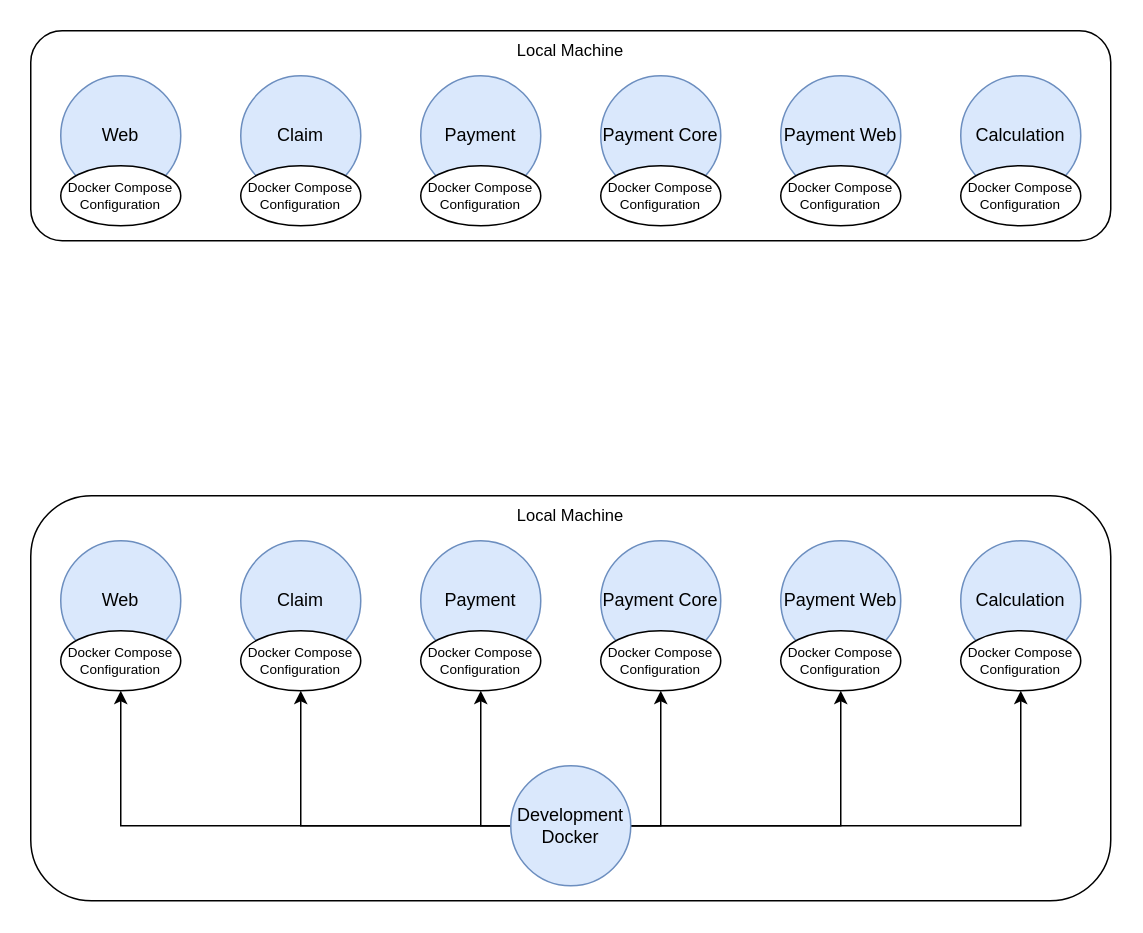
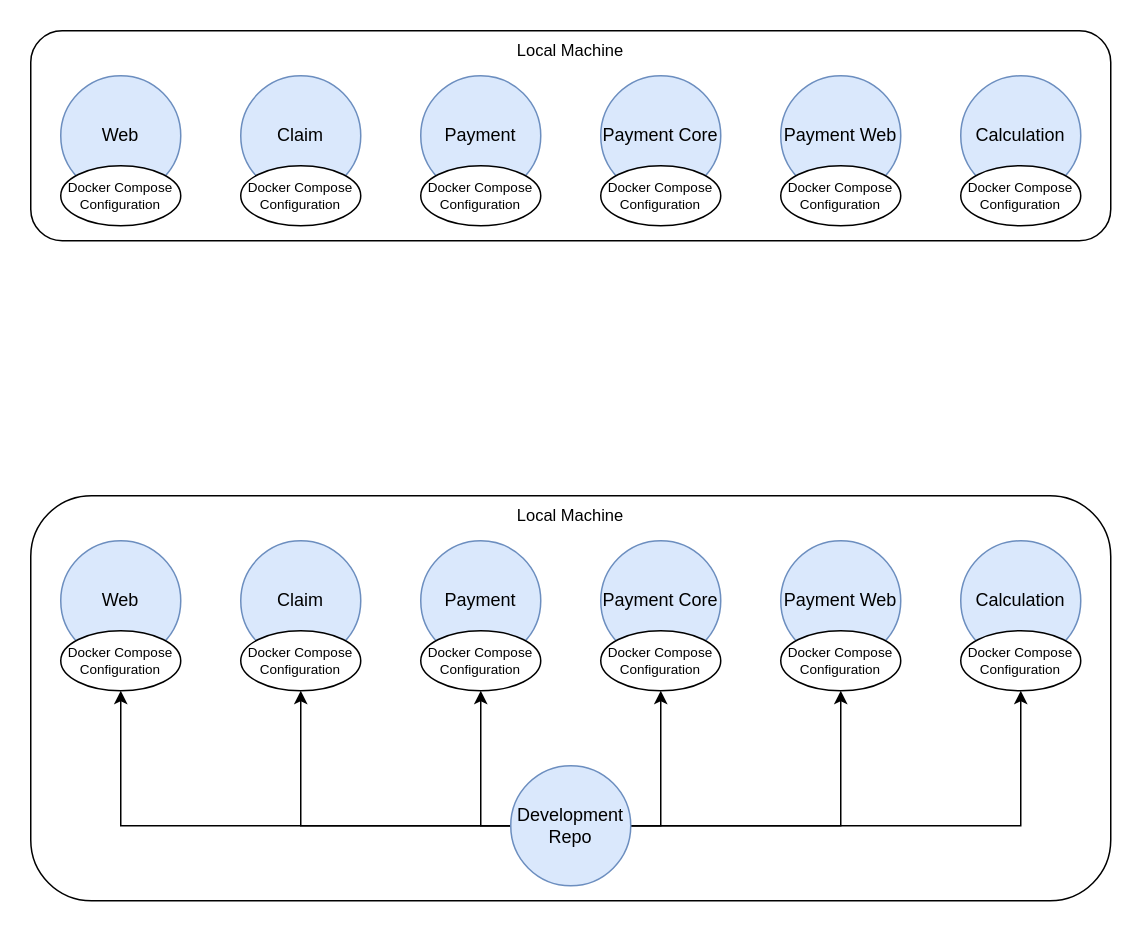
(571, 826) -> (571, 826)
